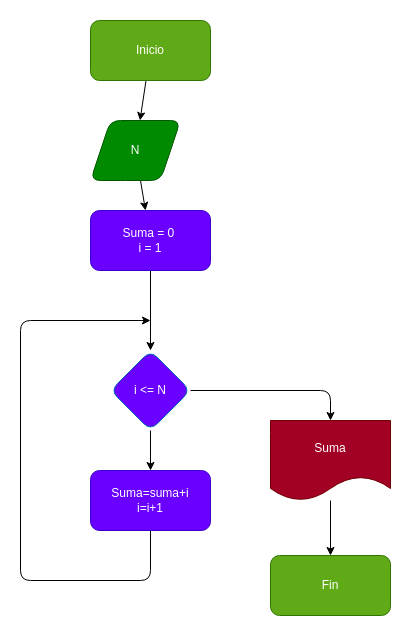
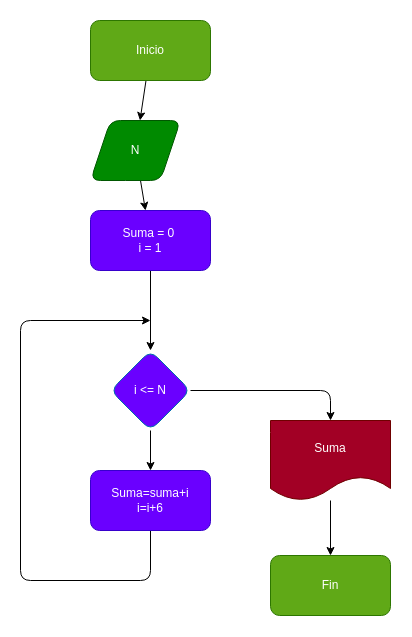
(151, 501) -> (151, 501)
